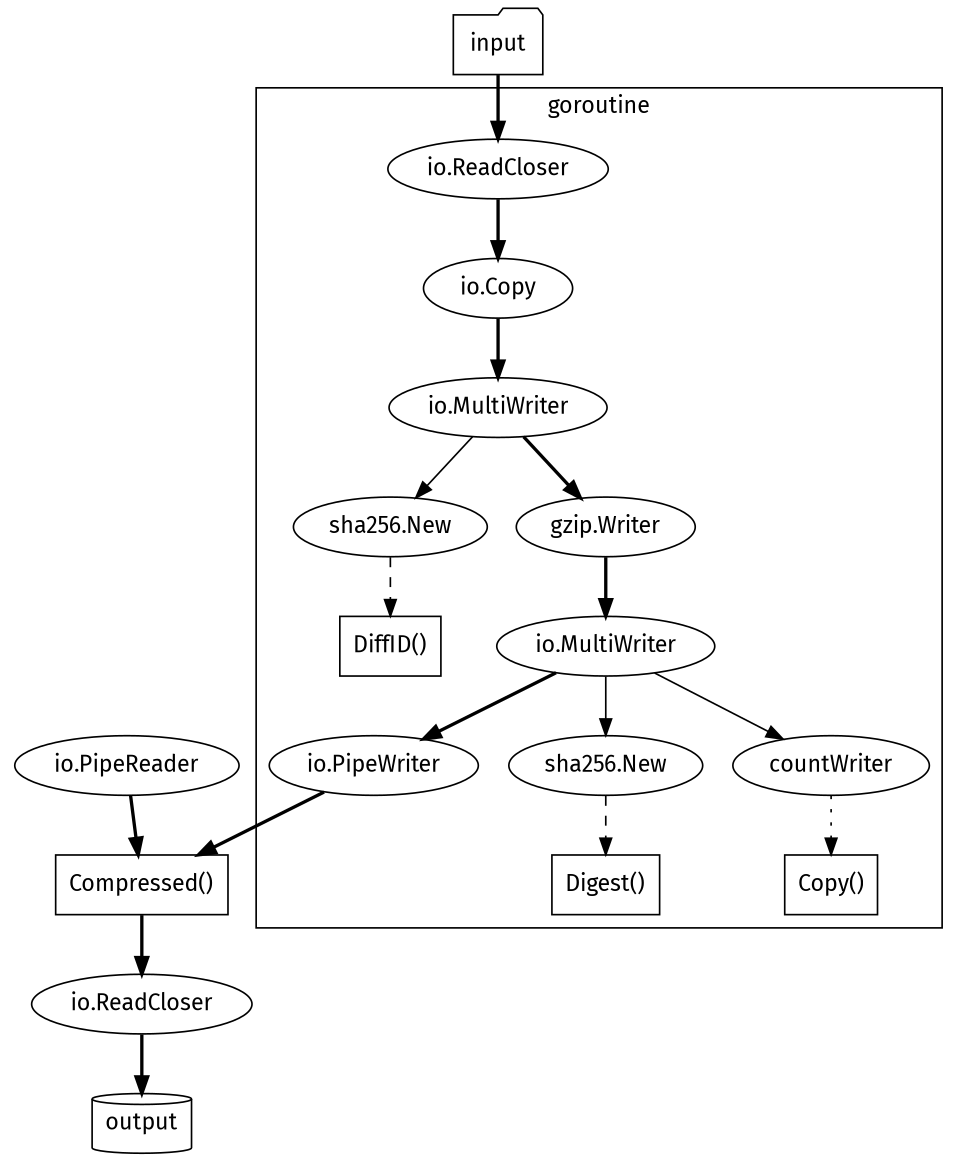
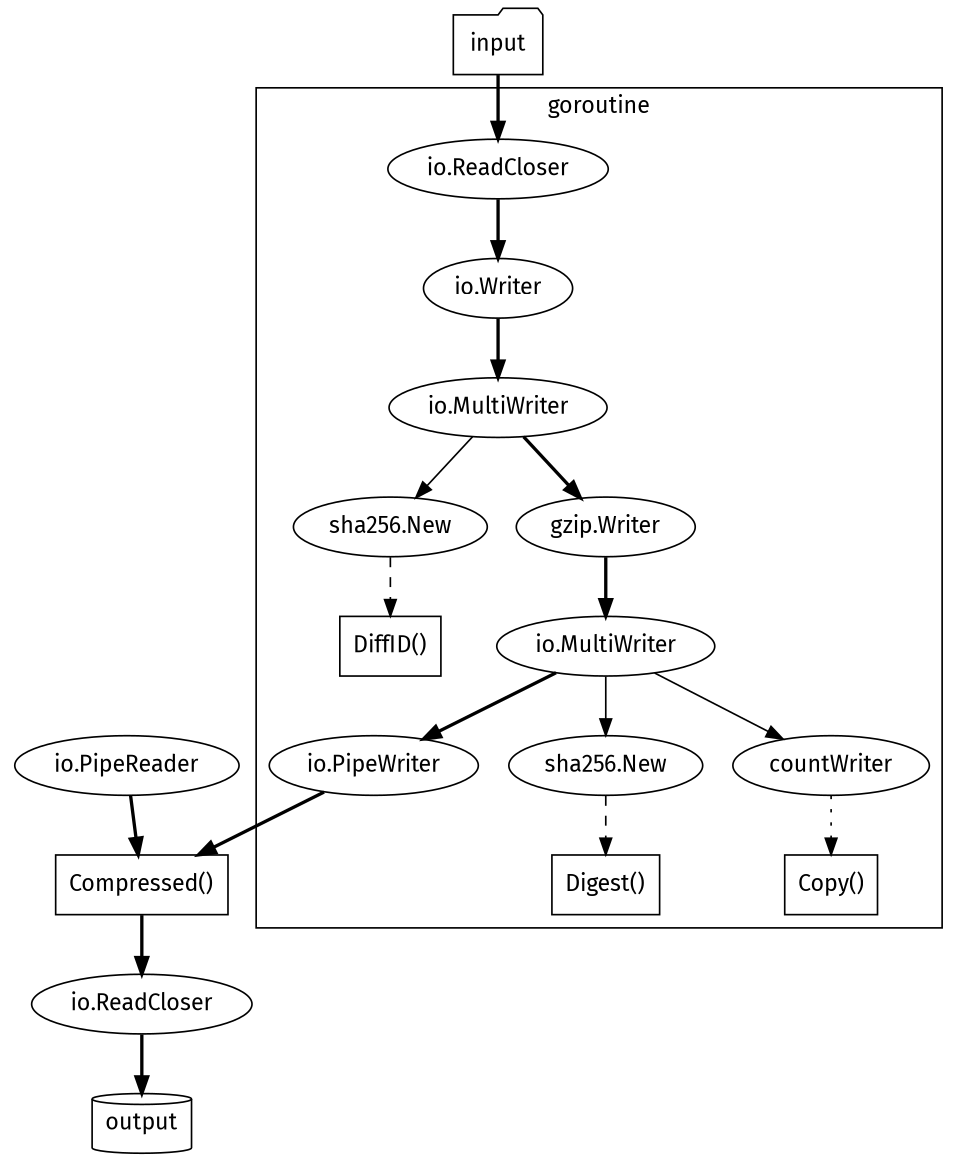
(498, 288) -> (498, 288)
